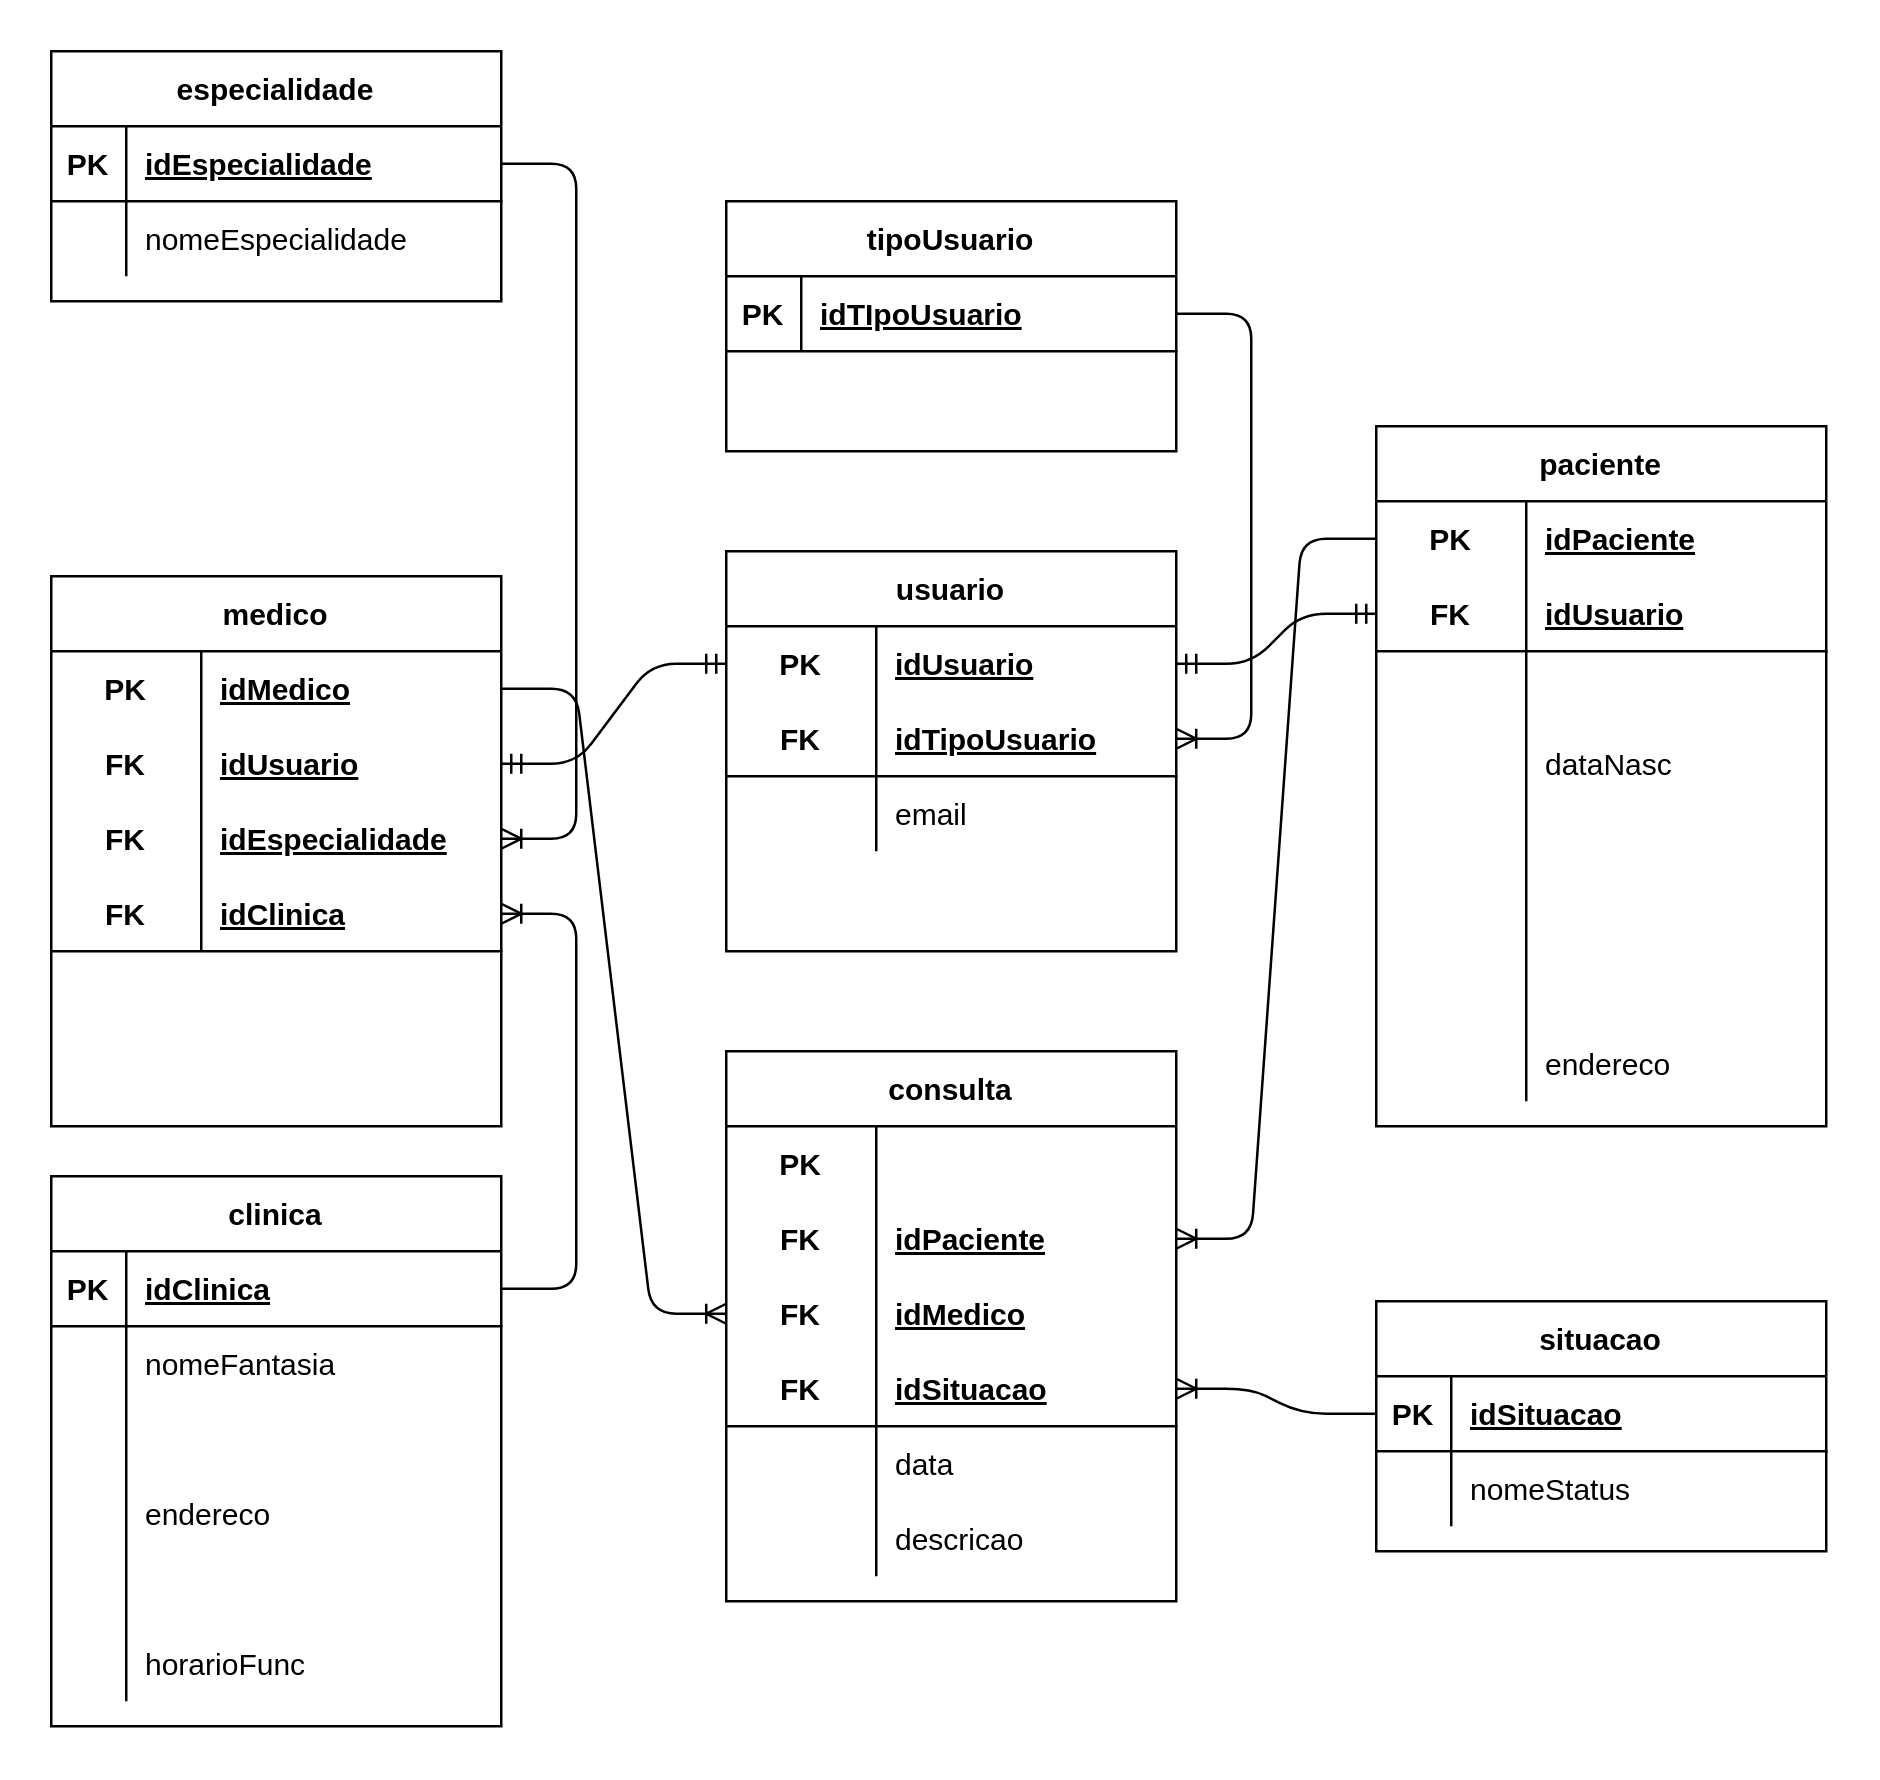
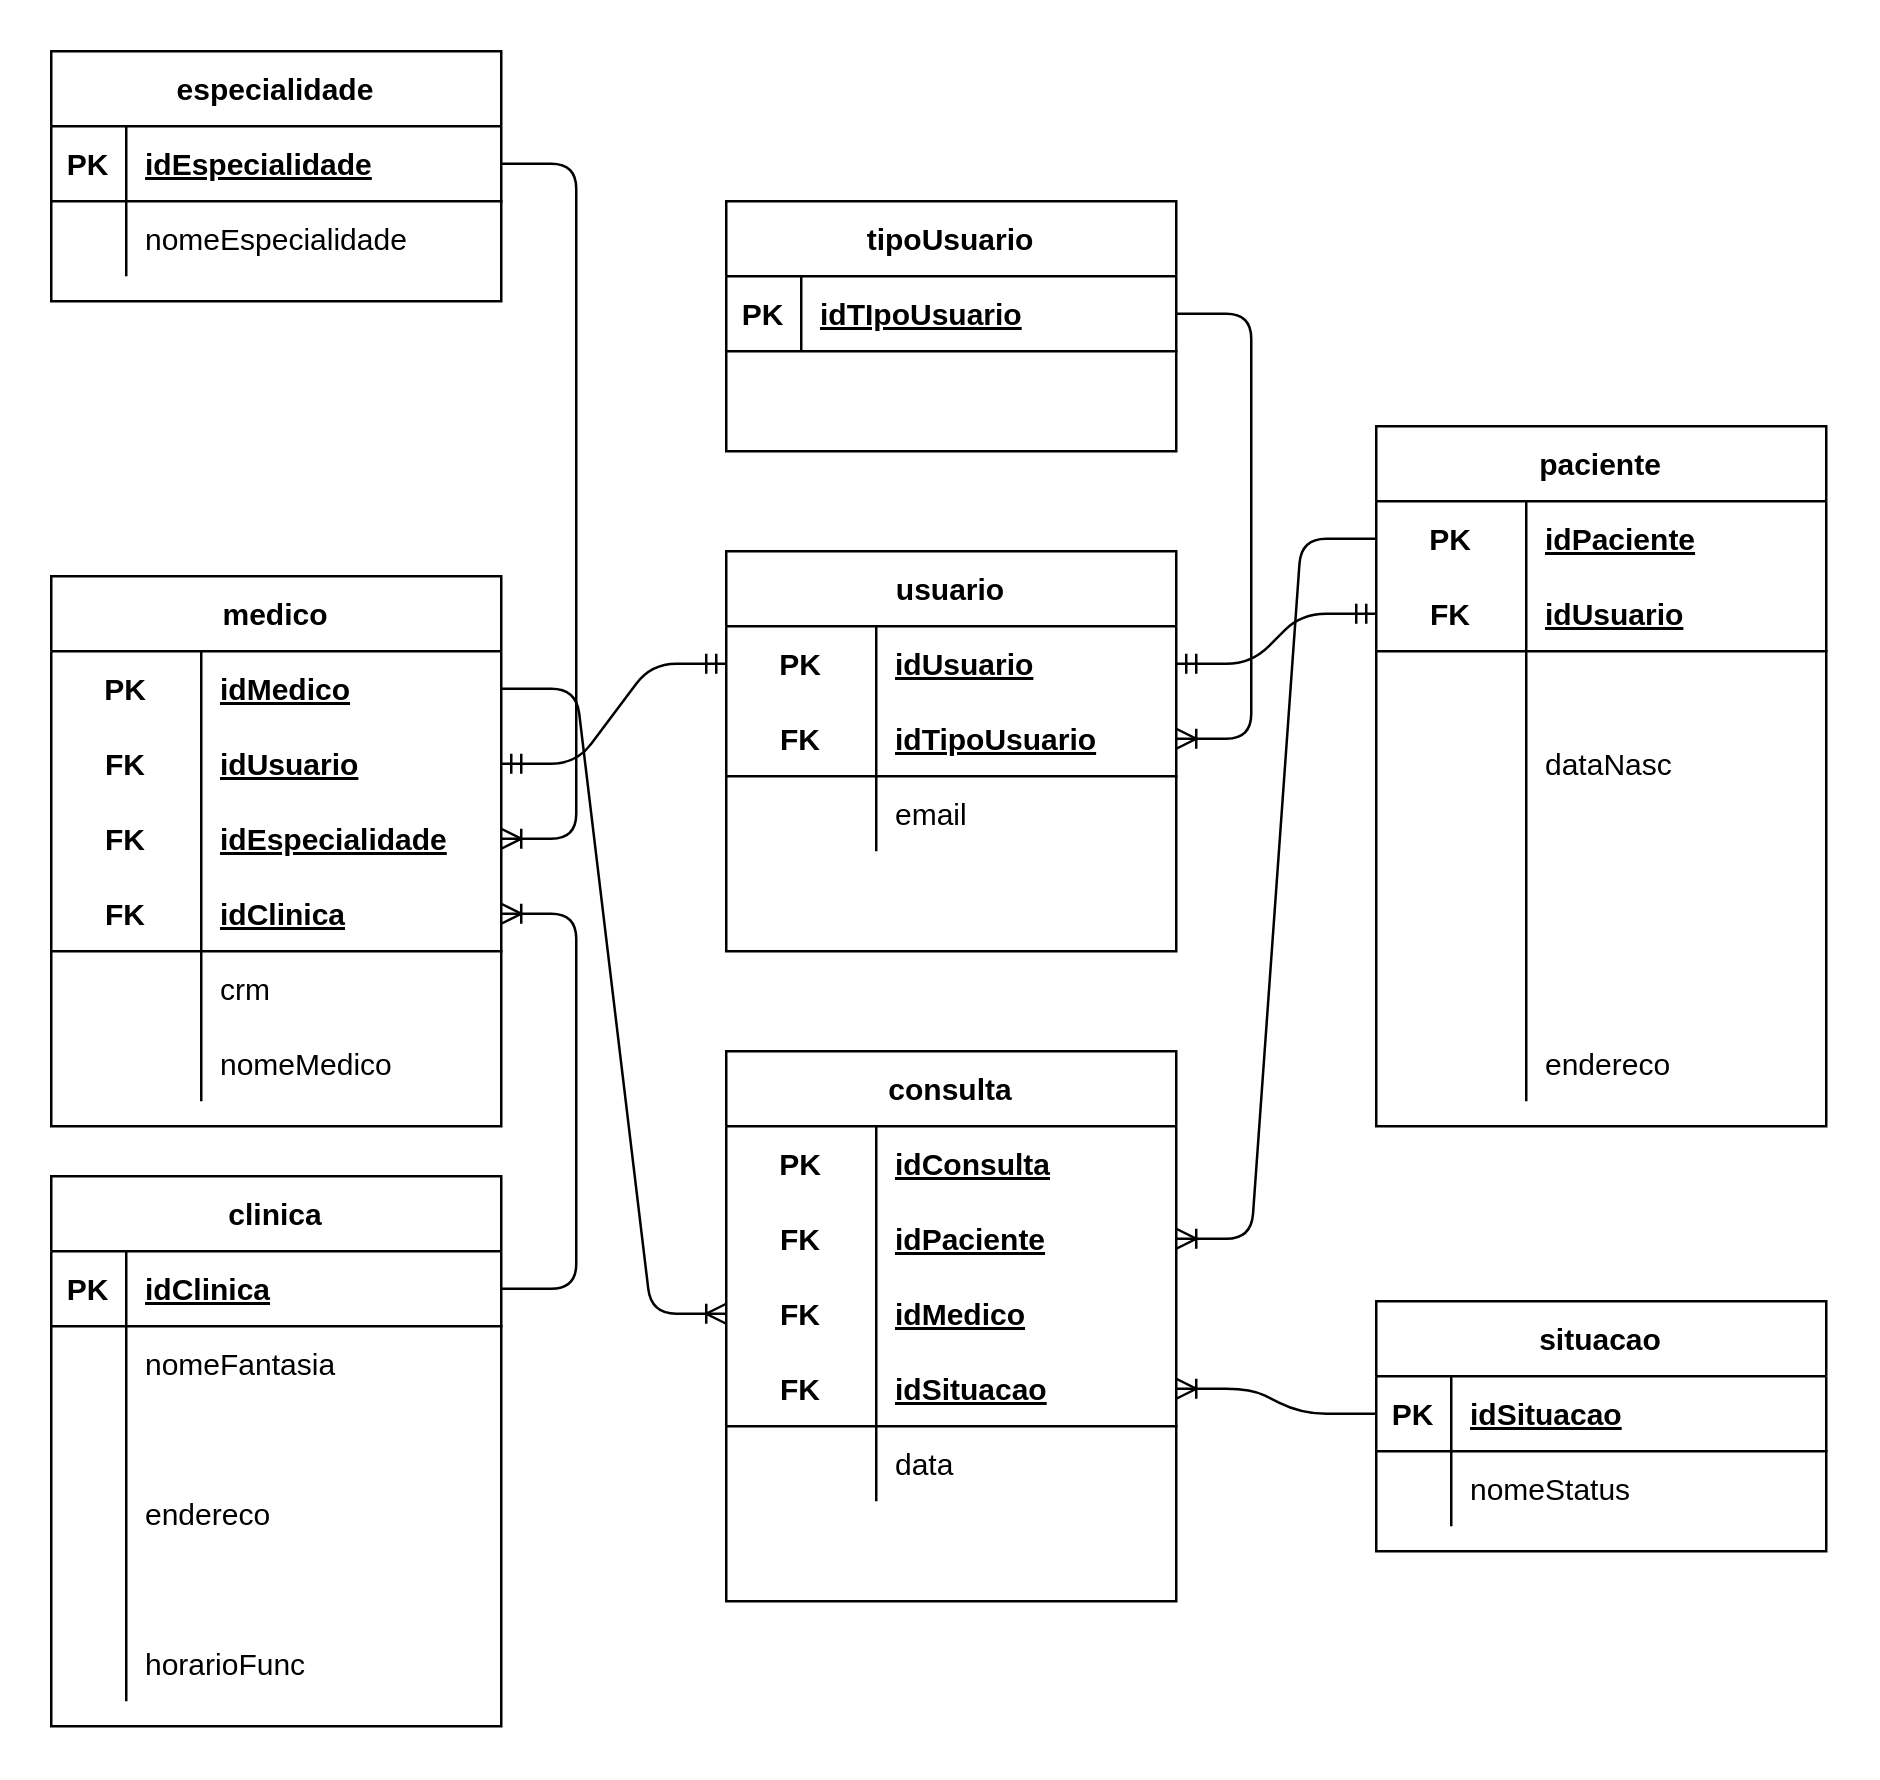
none -> (351, 989)
none -> (351, 1064)
none -> (1026, 1164)
(1026, 1539) -> none
